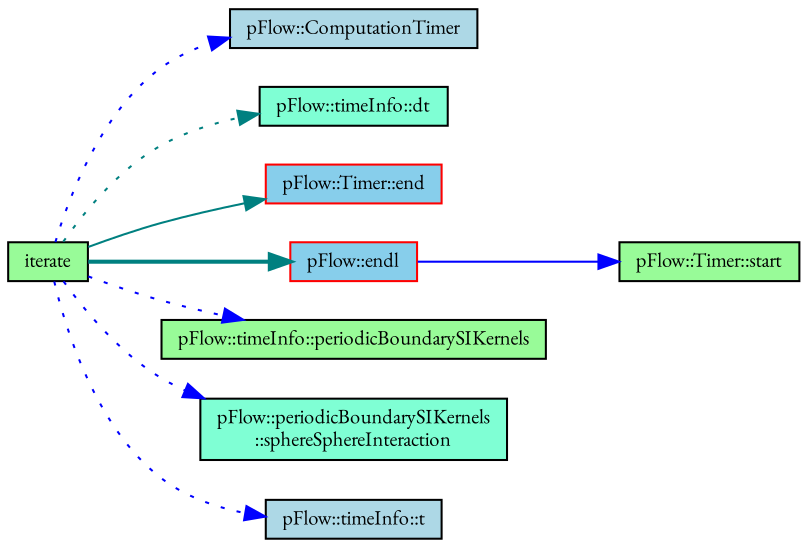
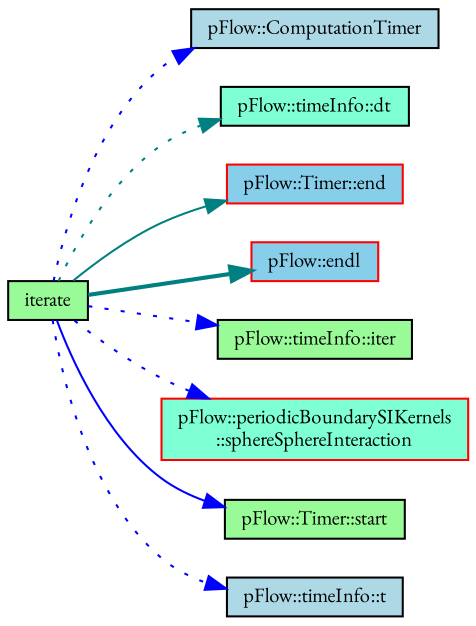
(508, 262) -> (113, 427)
(354, 339) -> (315, 339)
(354, 429) -> (315, 429)
